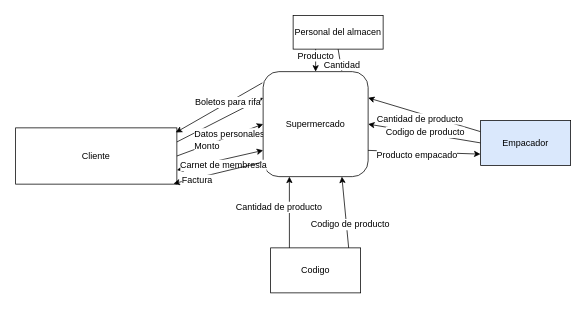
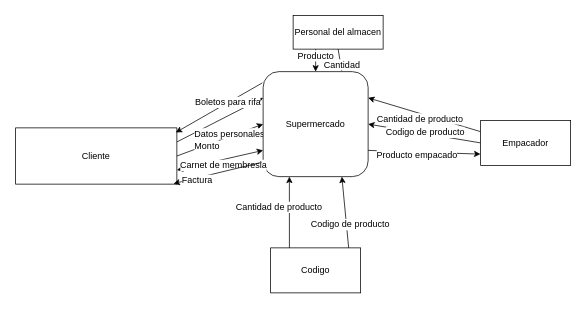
(525, 143) -> (525, 143)
